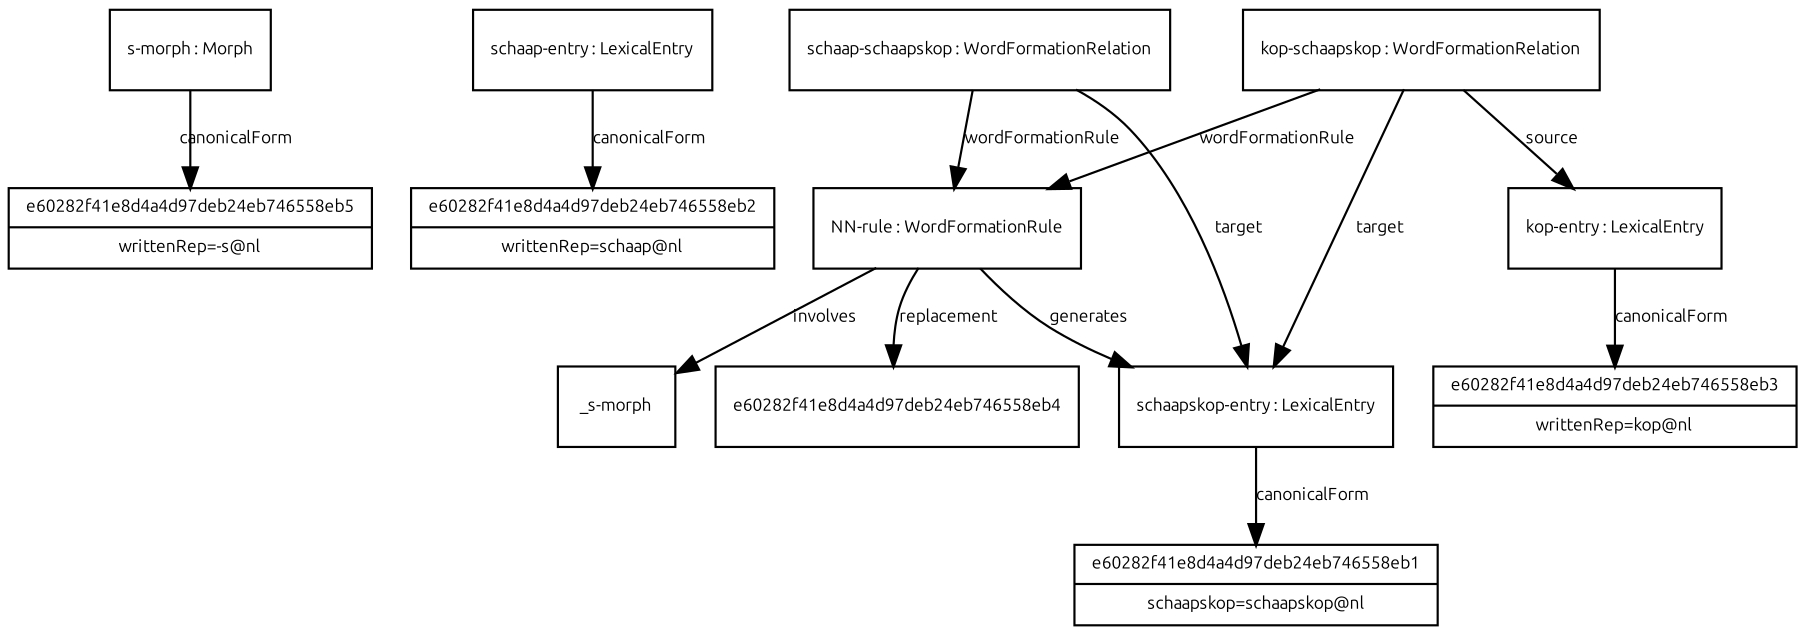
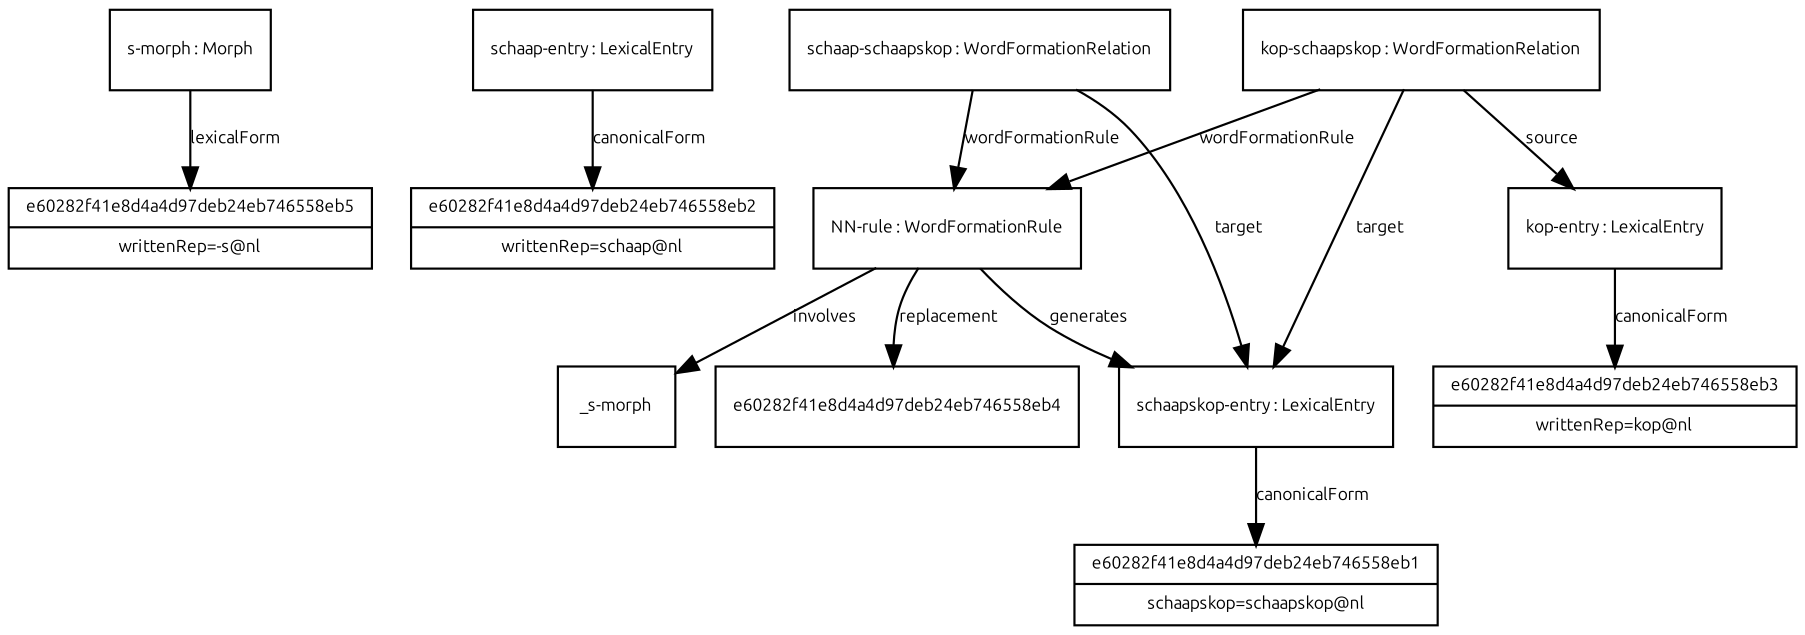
(236, 139) -> (236, 139)
